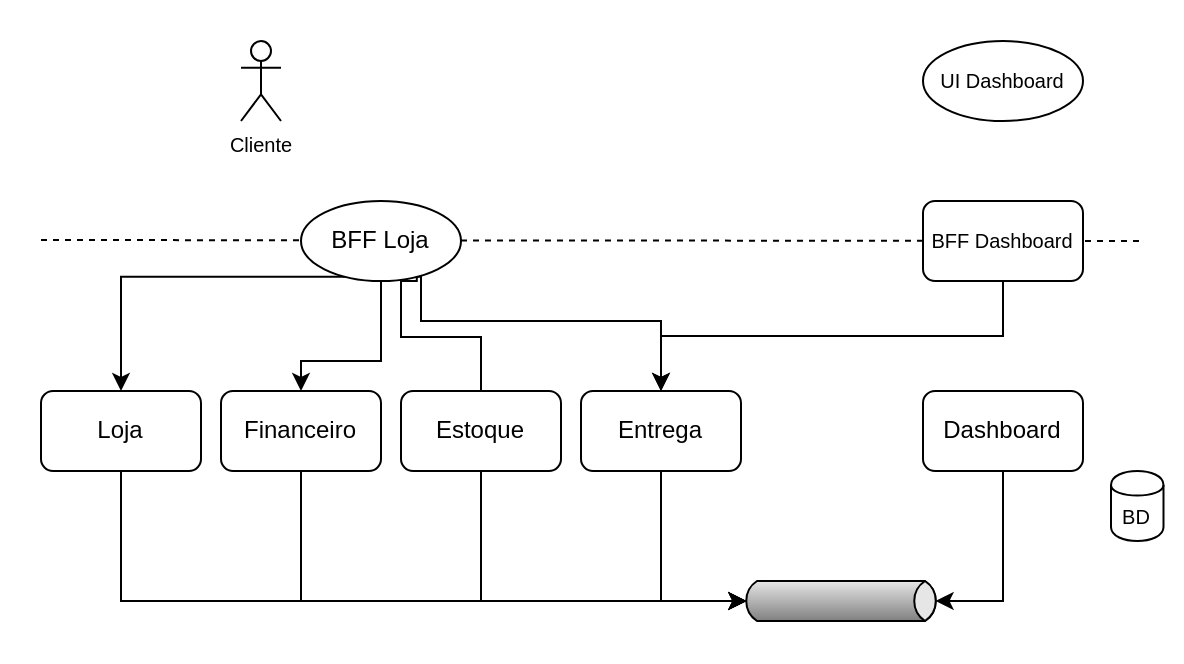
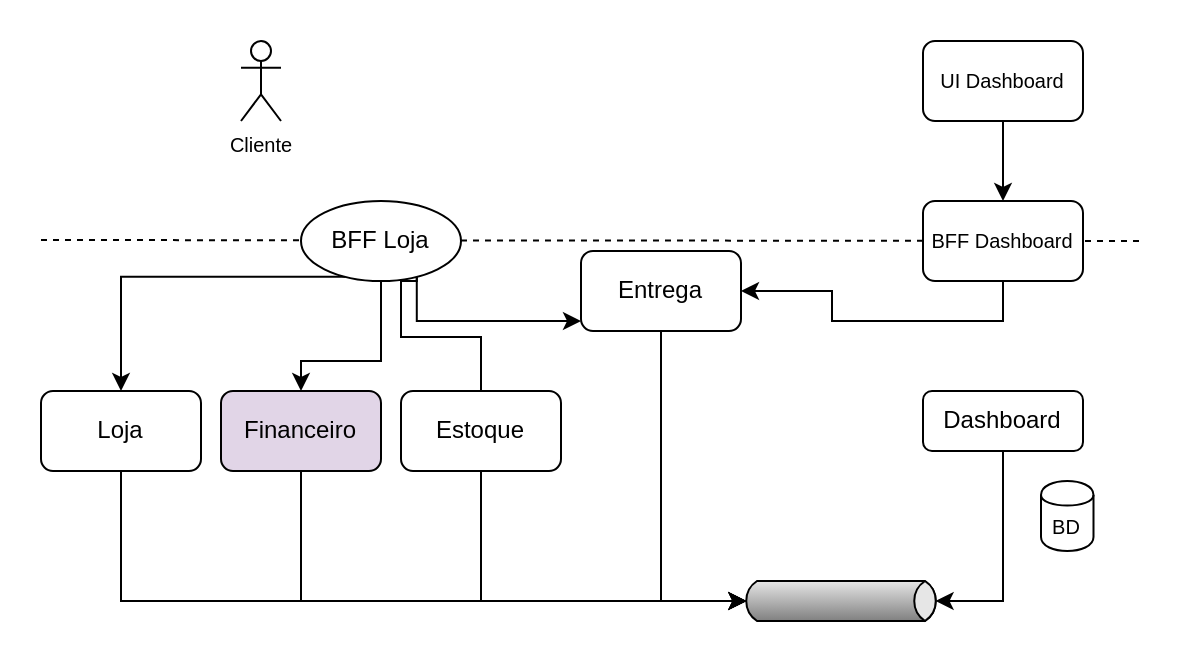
(1003, 81) -> (1003, 81)
none -> (1003, 154)
(301, 431) -> (301, 431)
(661, 431) -> (661, 291)
(1003, 431) -> (1003, 421)
(1137, 506) -> (1067, 516)
